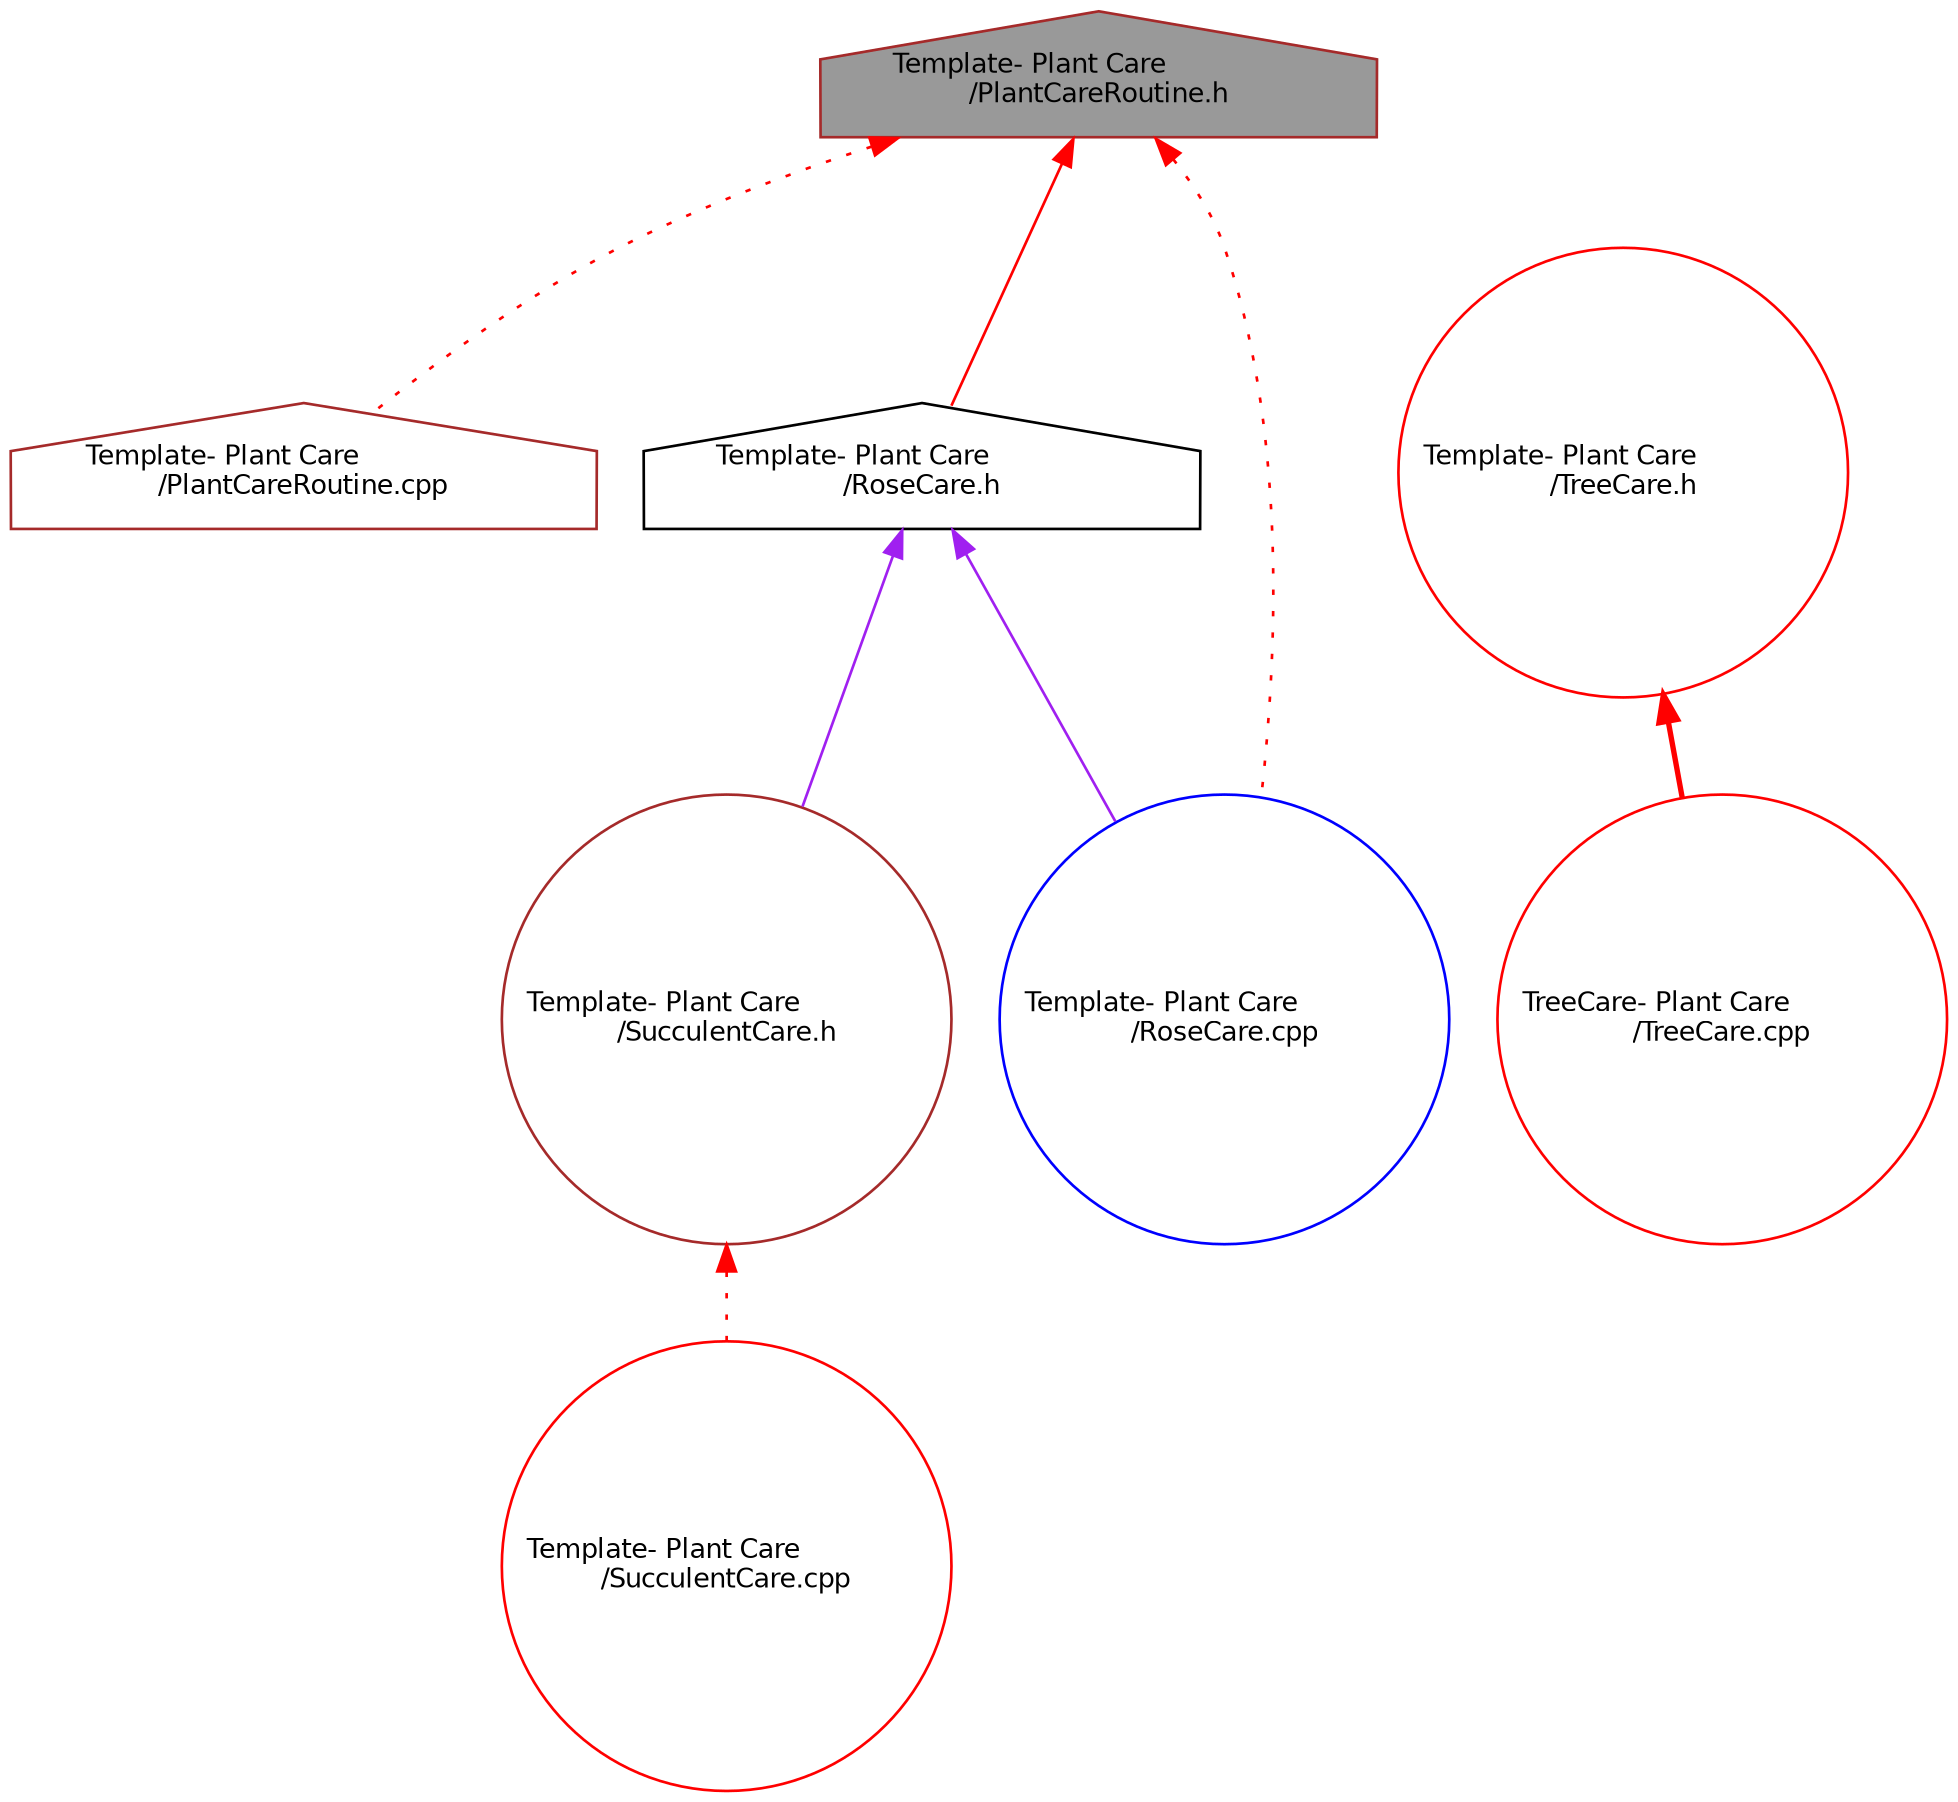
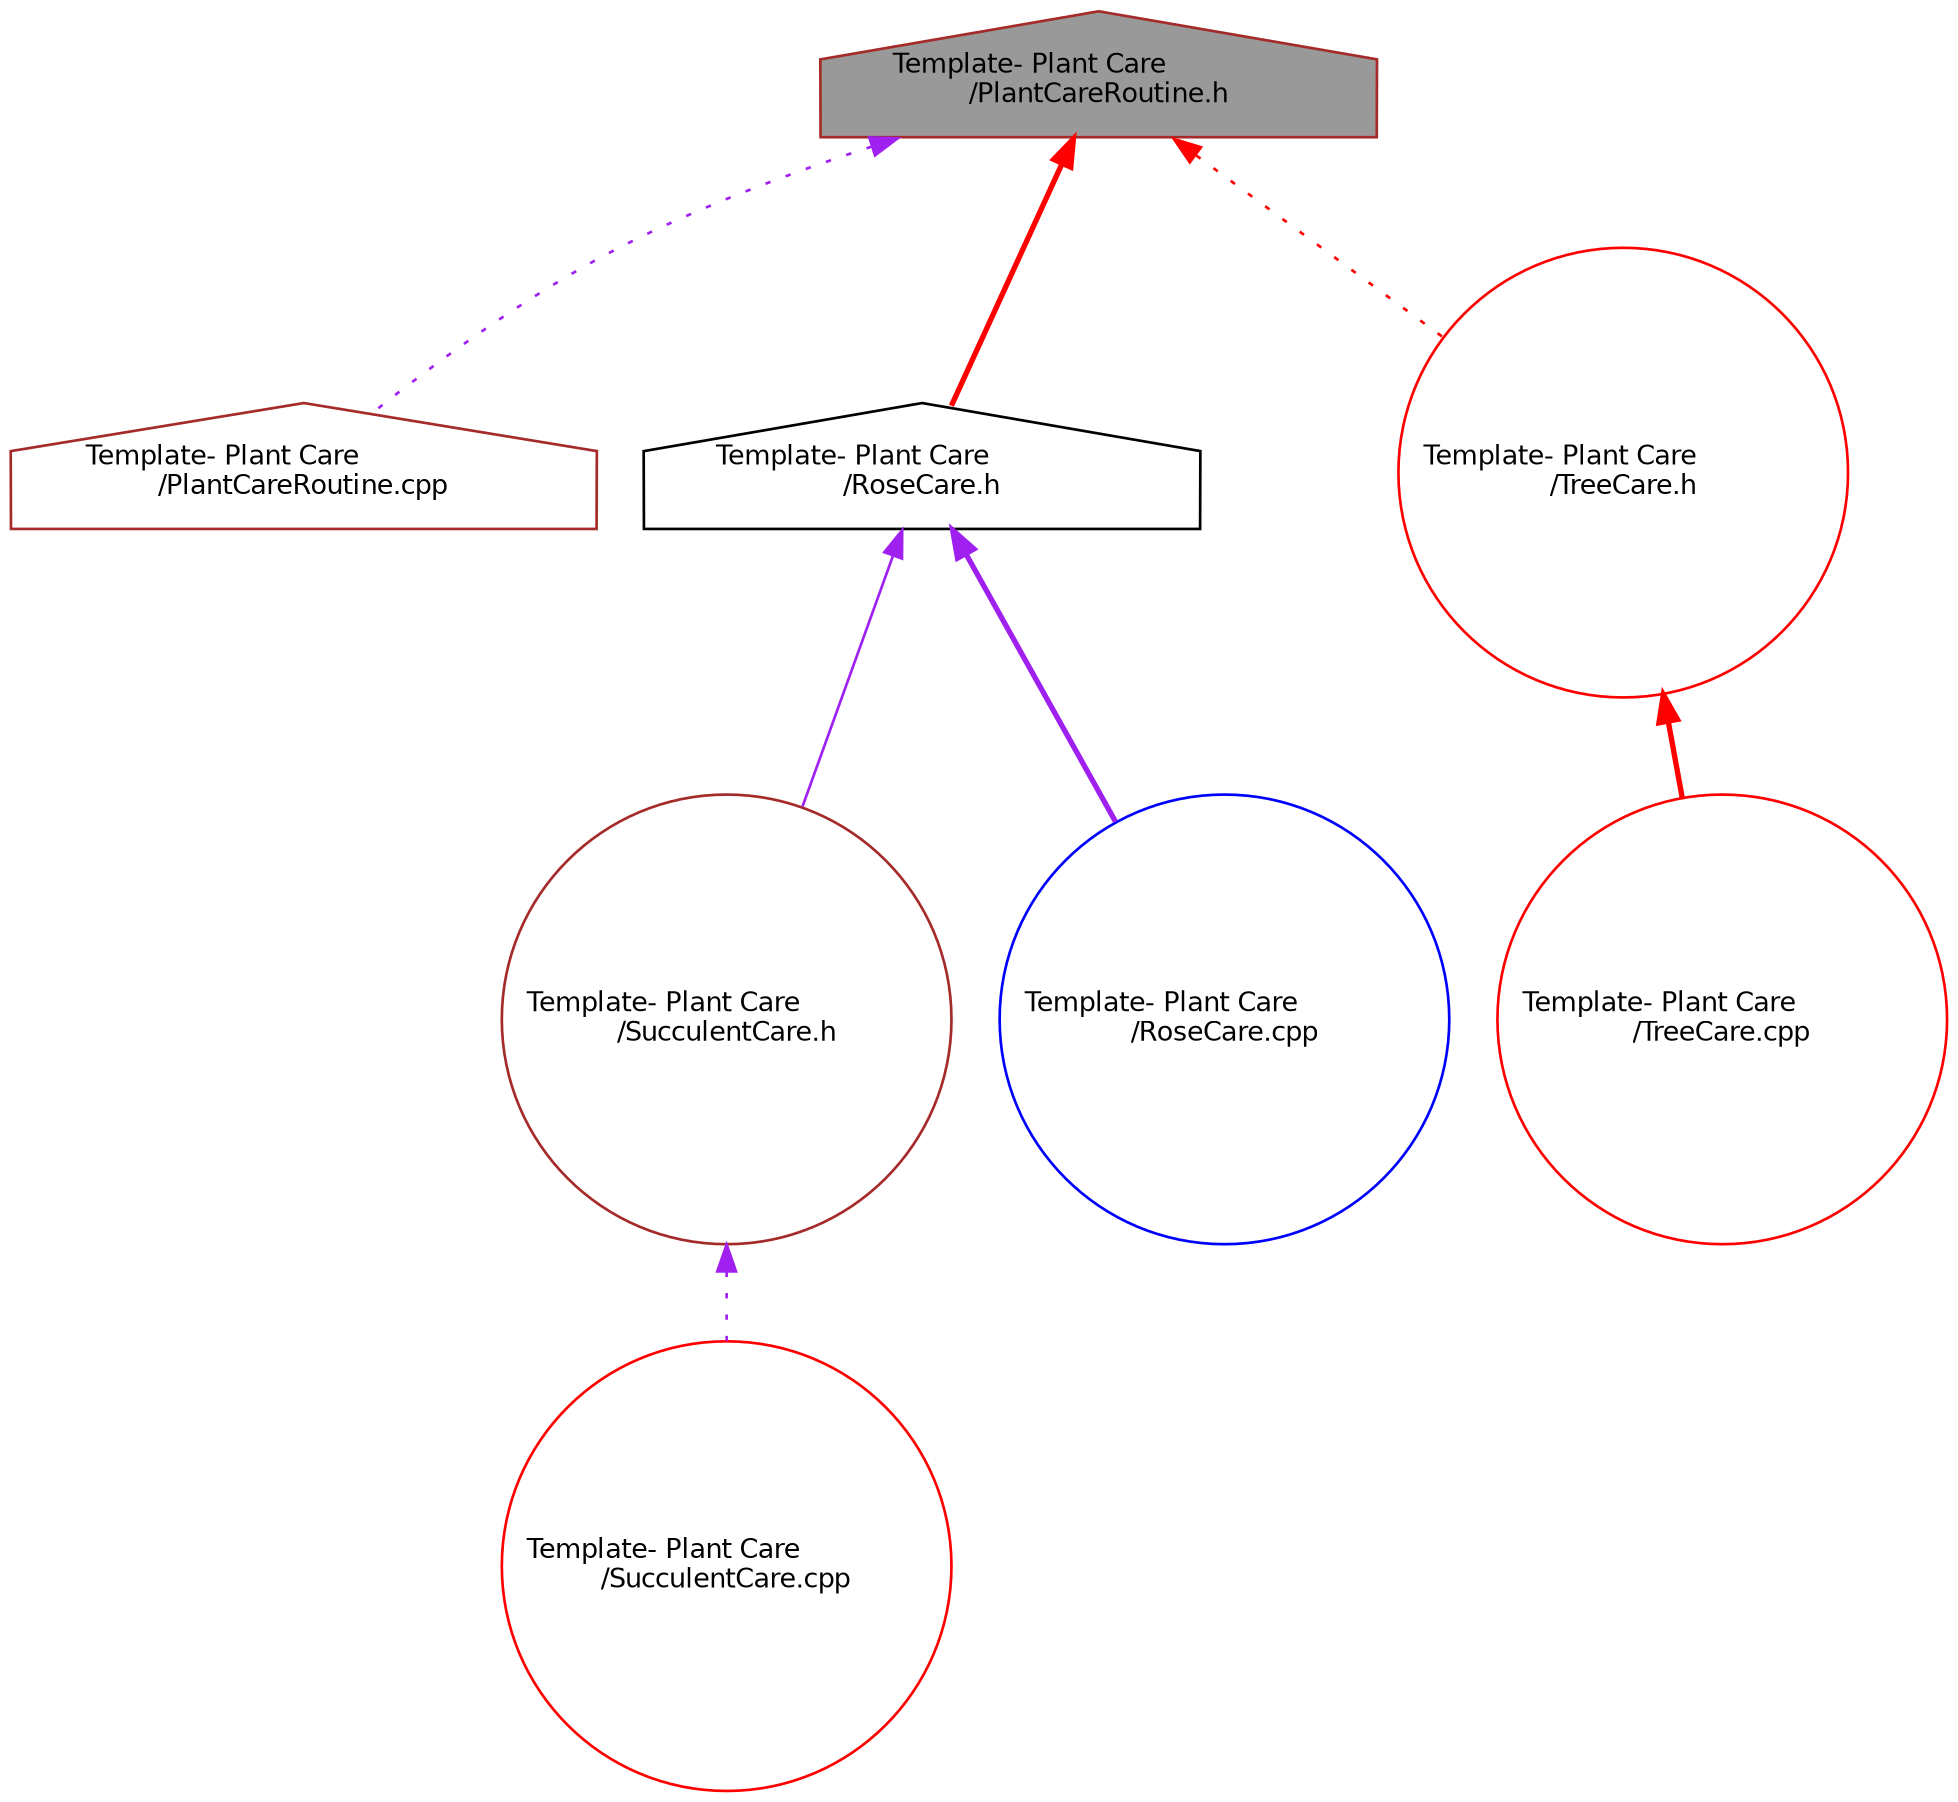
(608, 254) -> (608, 254)
(1007, 285) -> (1007, 285)
(1268, 469) -> (1320, 246)
(1041, 688) -> (1041, 688)
(1722, 1019) -> (1722, 1019)
(727, 1306) -> (727, 1306)
